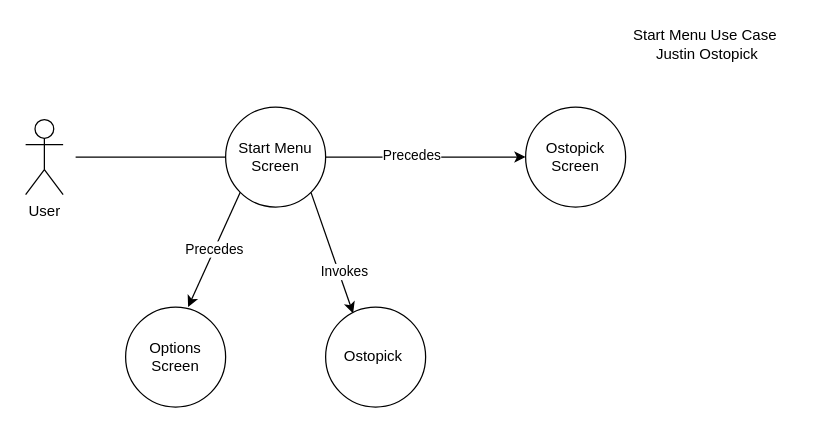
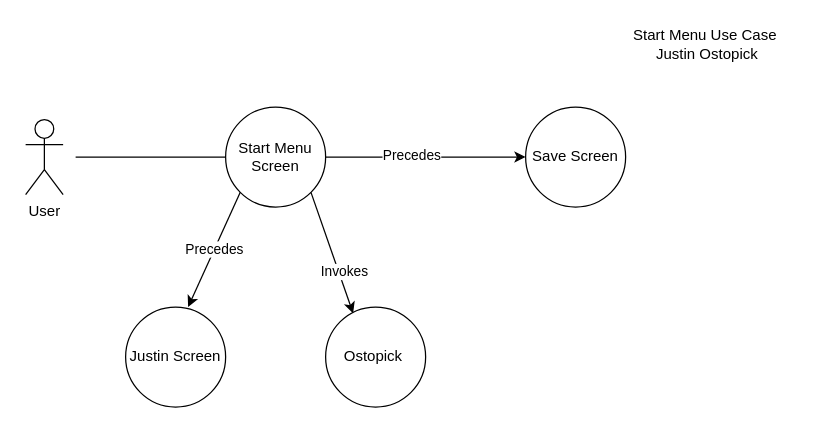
(576, 157) -> (576, 157)
(176, 357) -> (176, 357)
